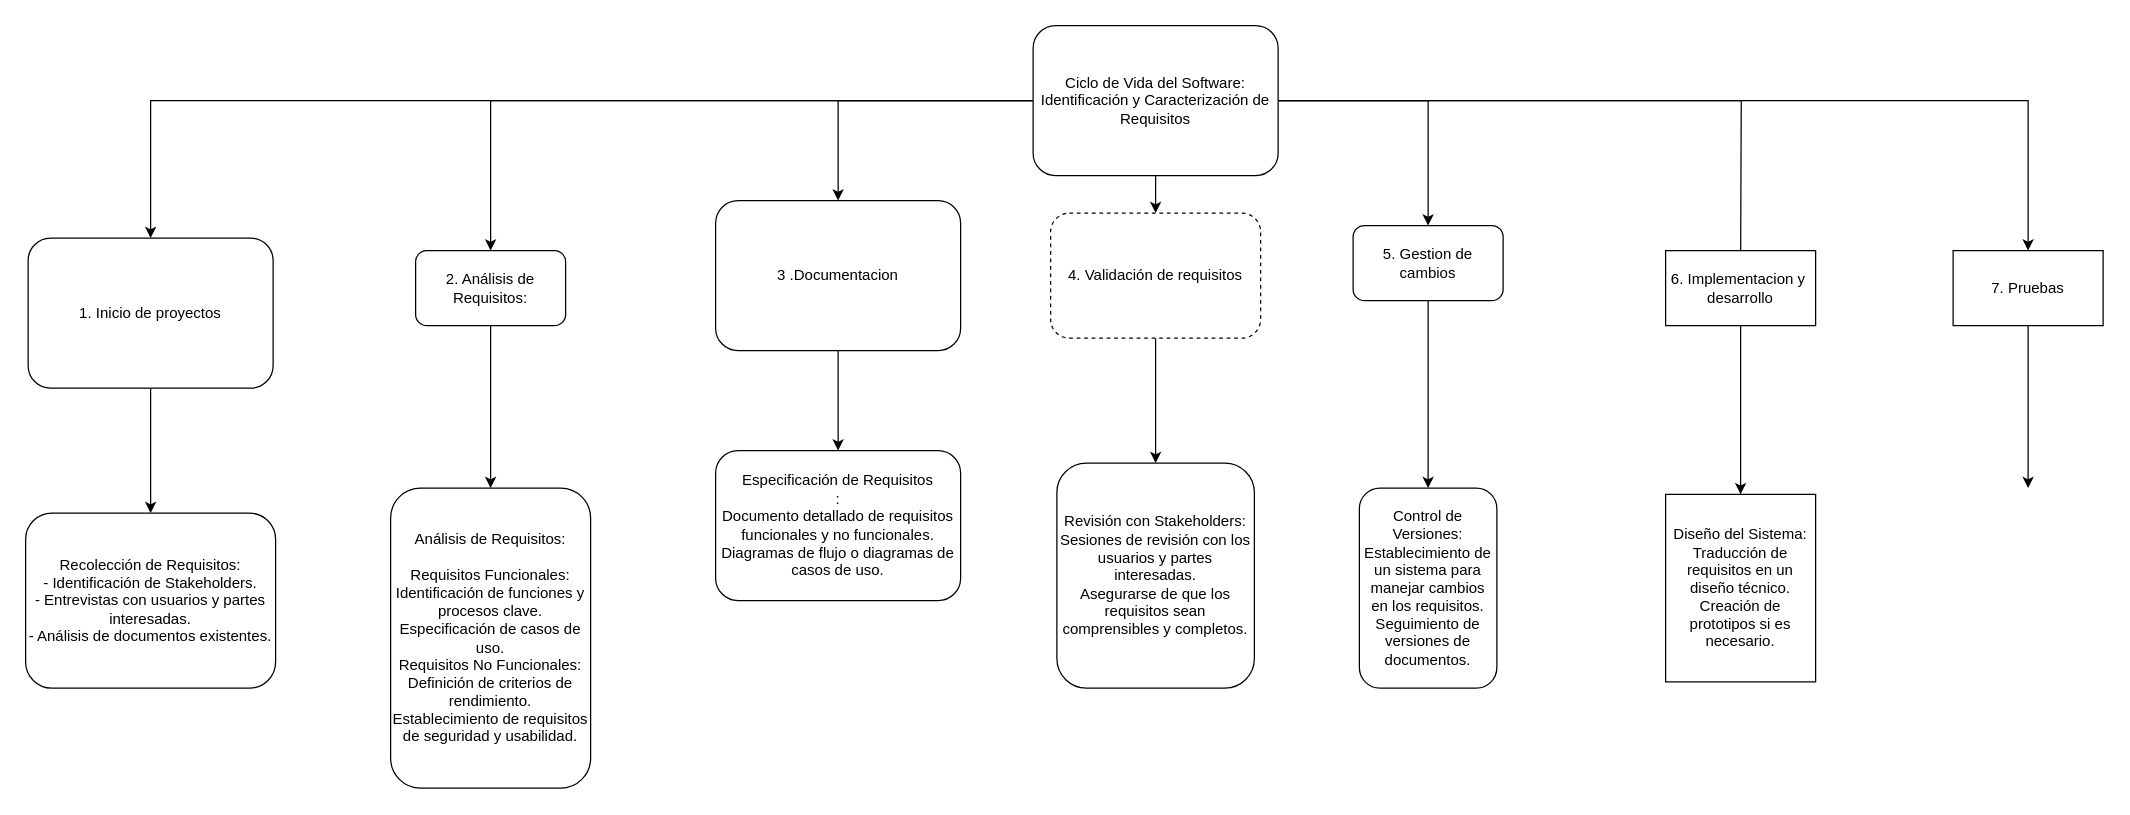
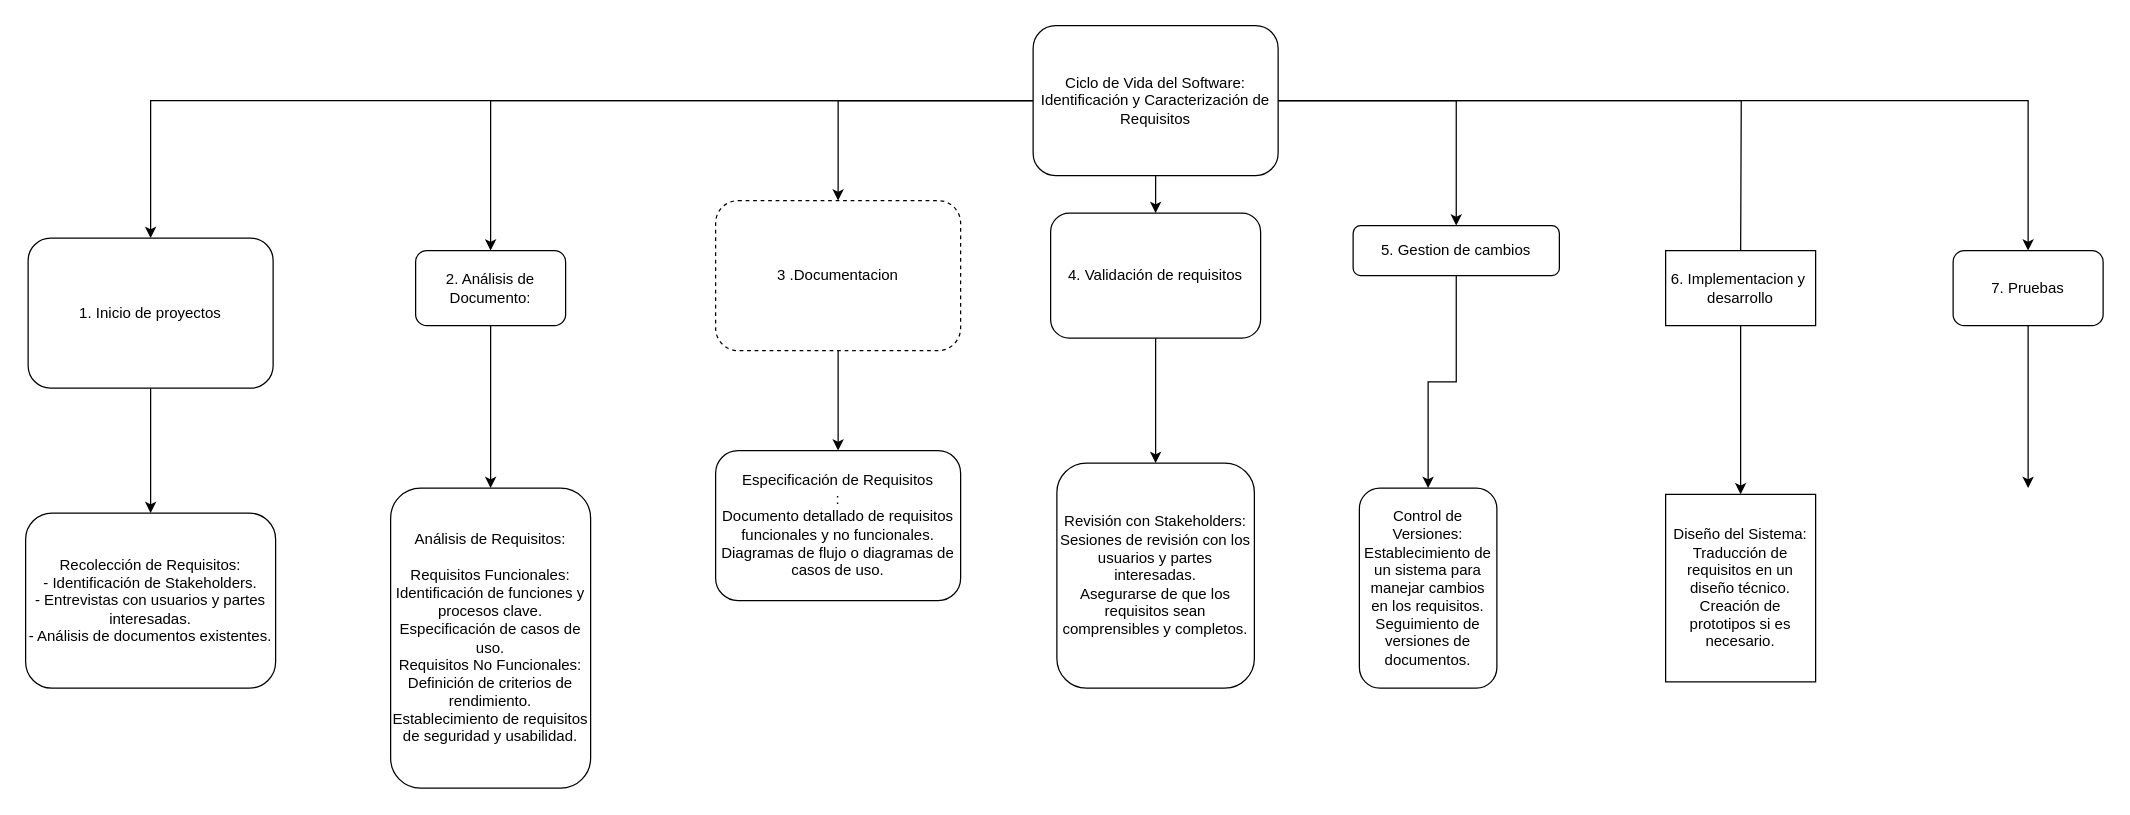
(1428, 263) -> (1456, 251)
(838, 276) -> (838, 276)
(1156, 276) -> (1156, 276)
(491, 288) -> (491, 288)
(2028, 288) -> (2028, 288)
